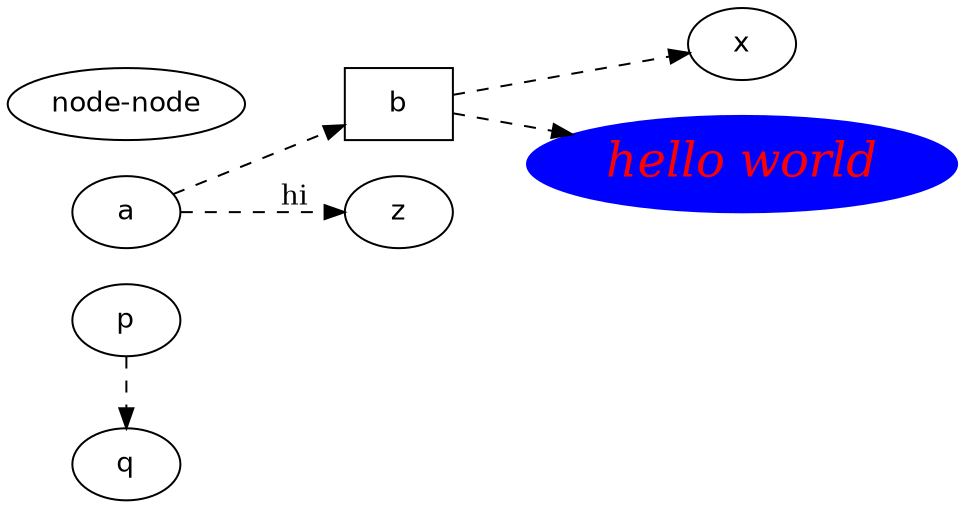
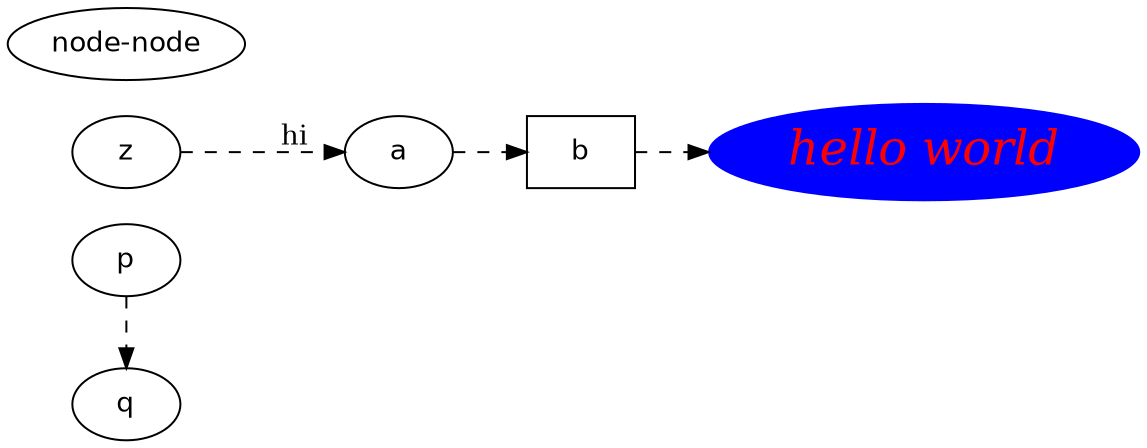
(742, 44) -> none
(252, 212) -> (252, 152)
